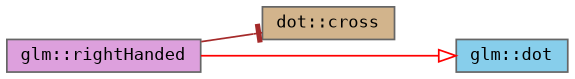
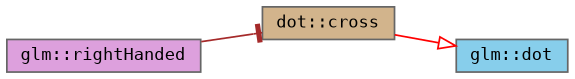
(320, 56) -> (417, 39)
